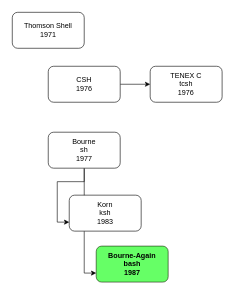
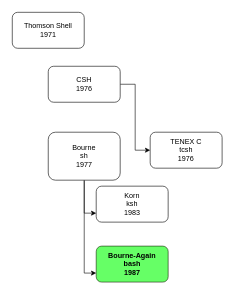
(186, 84) -> (186, 150)
(84, 150) -> (84, 156)
(105, 213) -> (132, 204)
